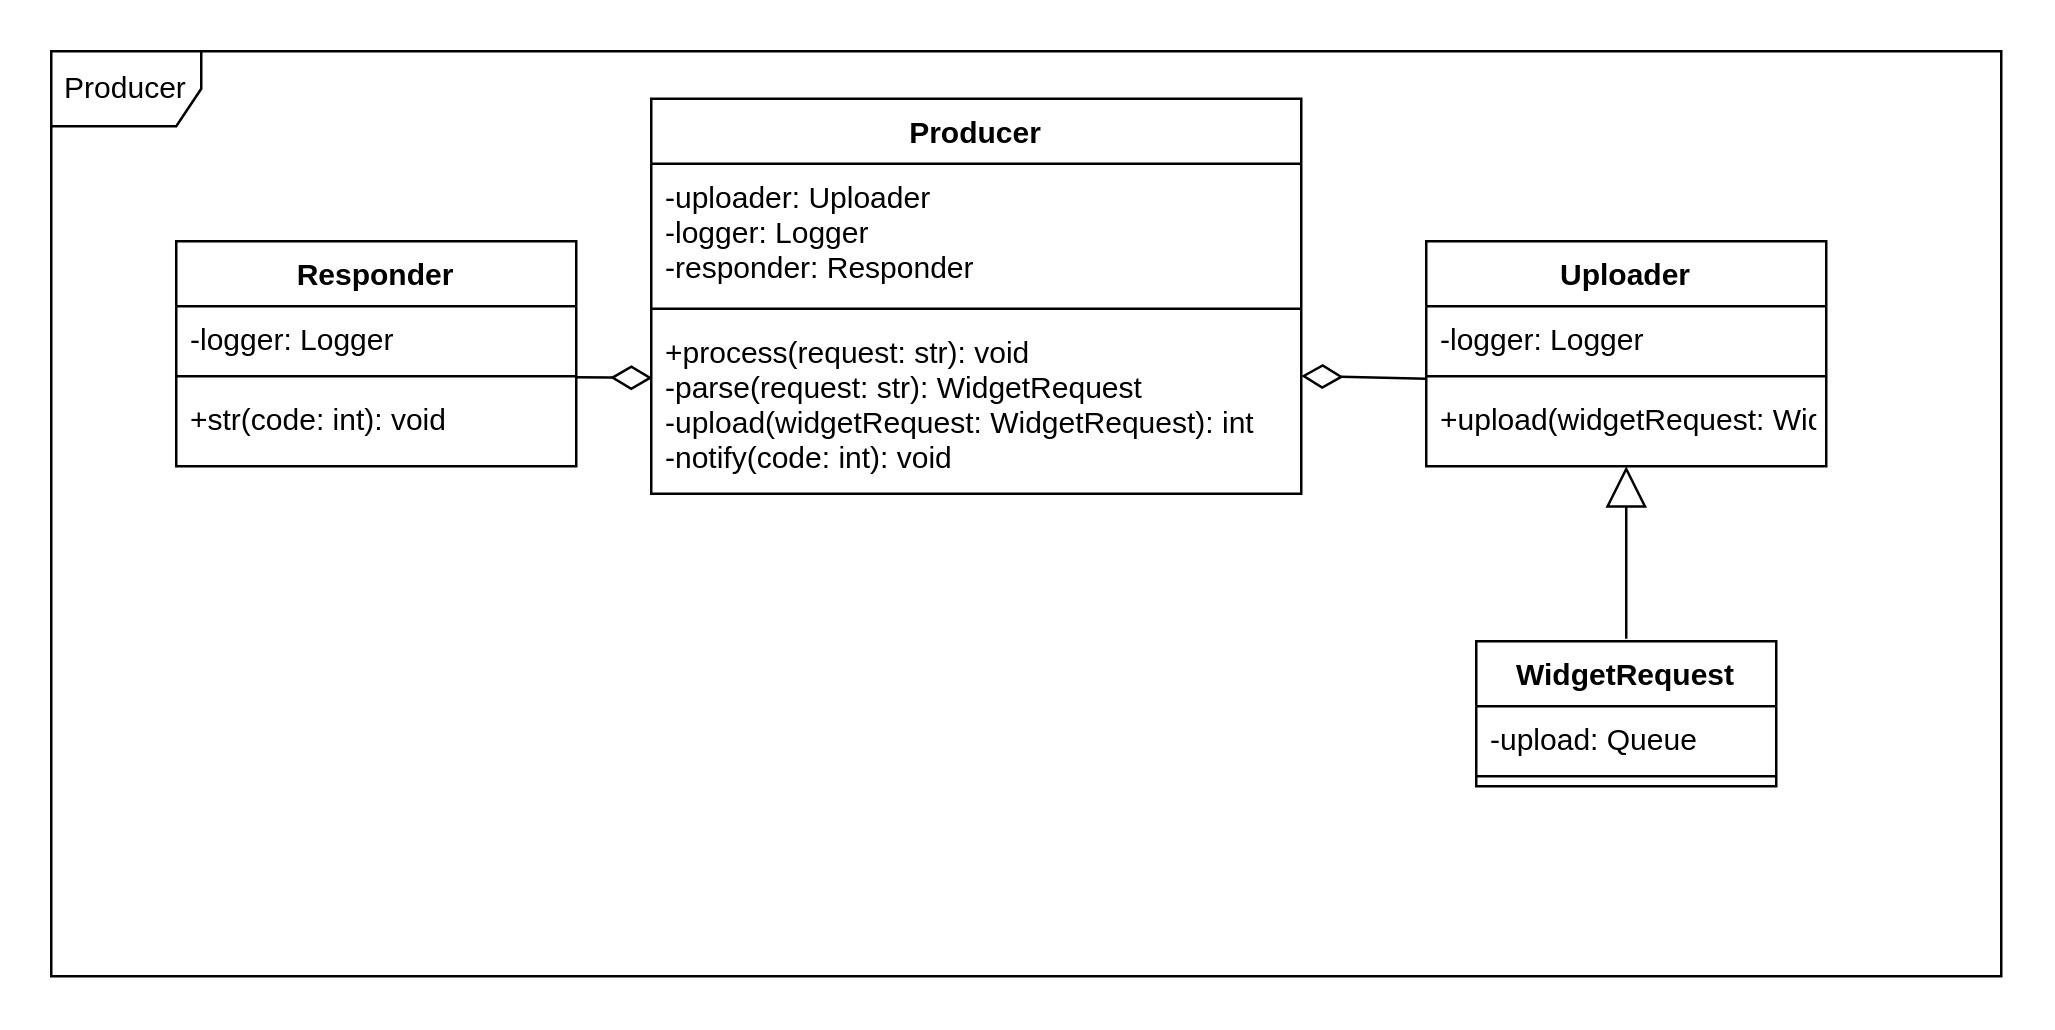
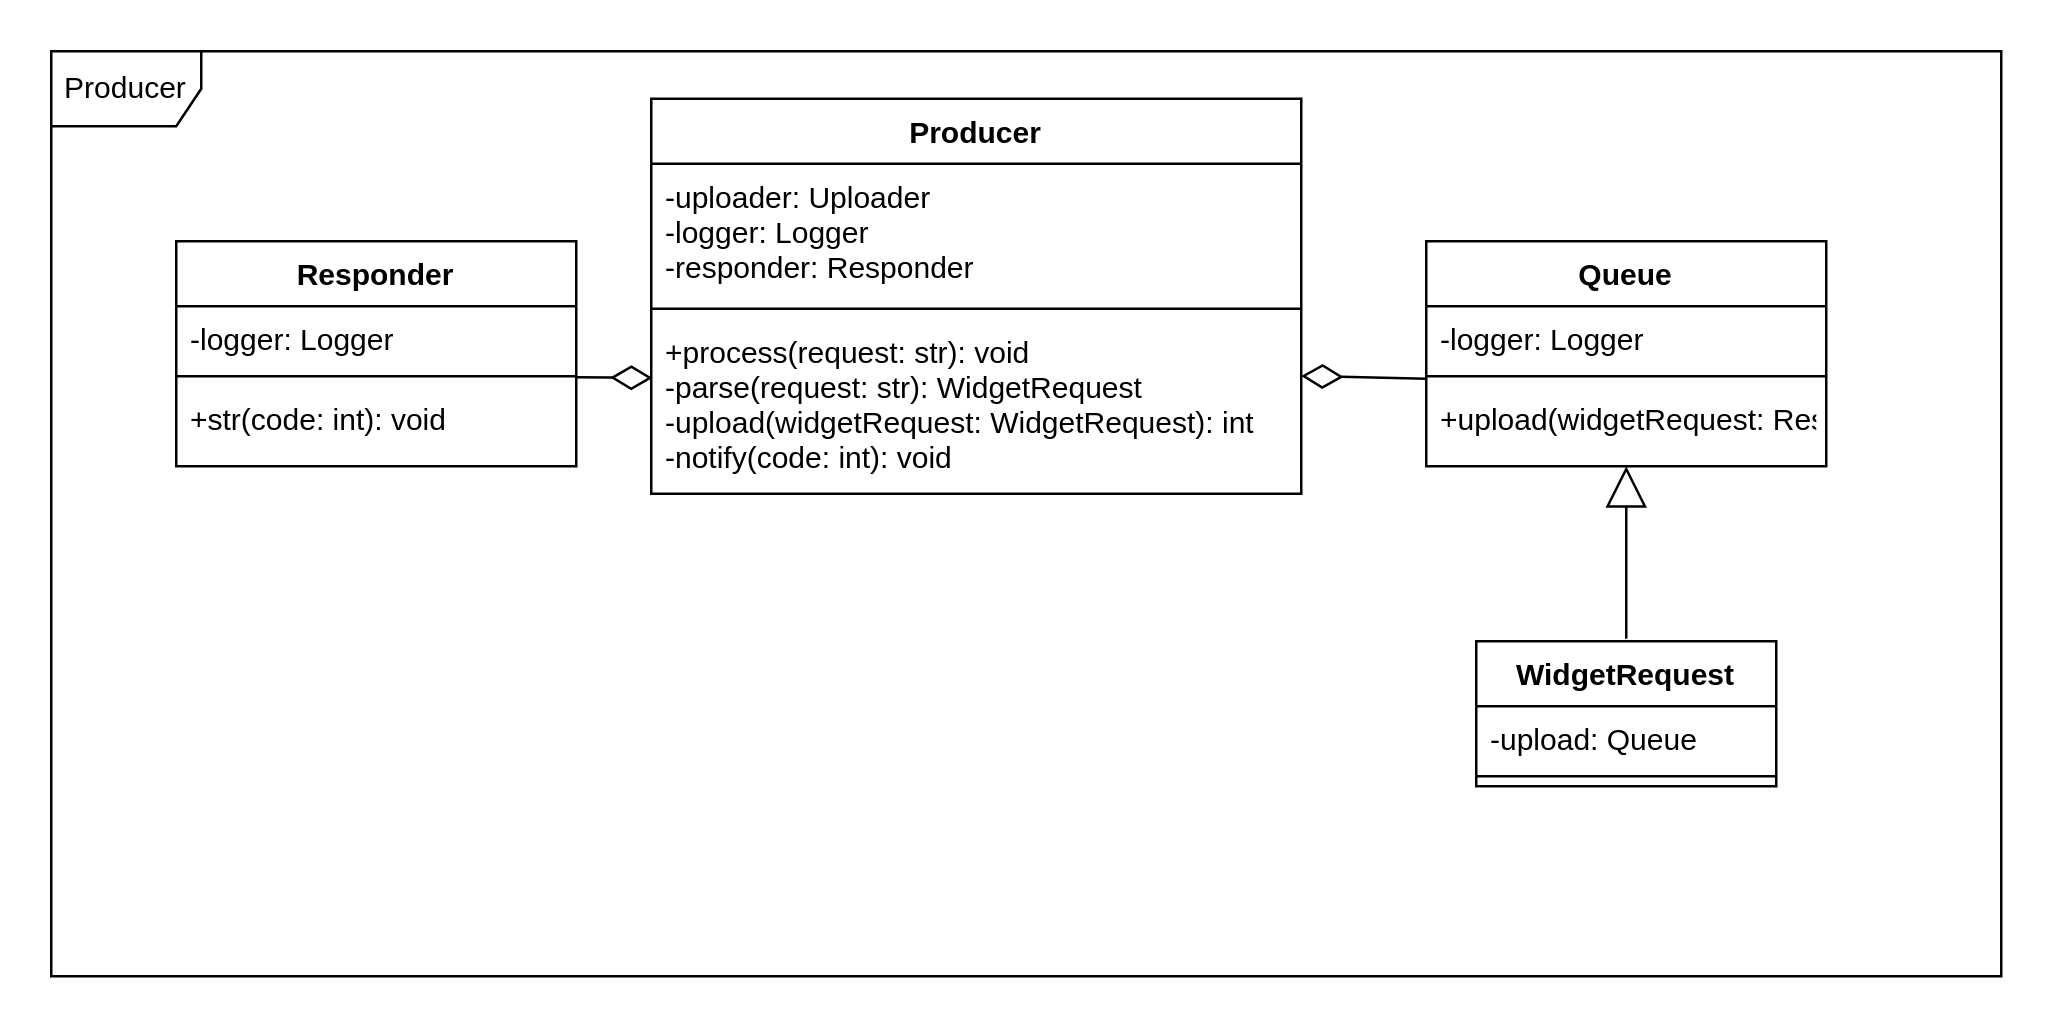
(1625, 275) -> (1625, 275)
(1731, 420) -> (1702, 420)
